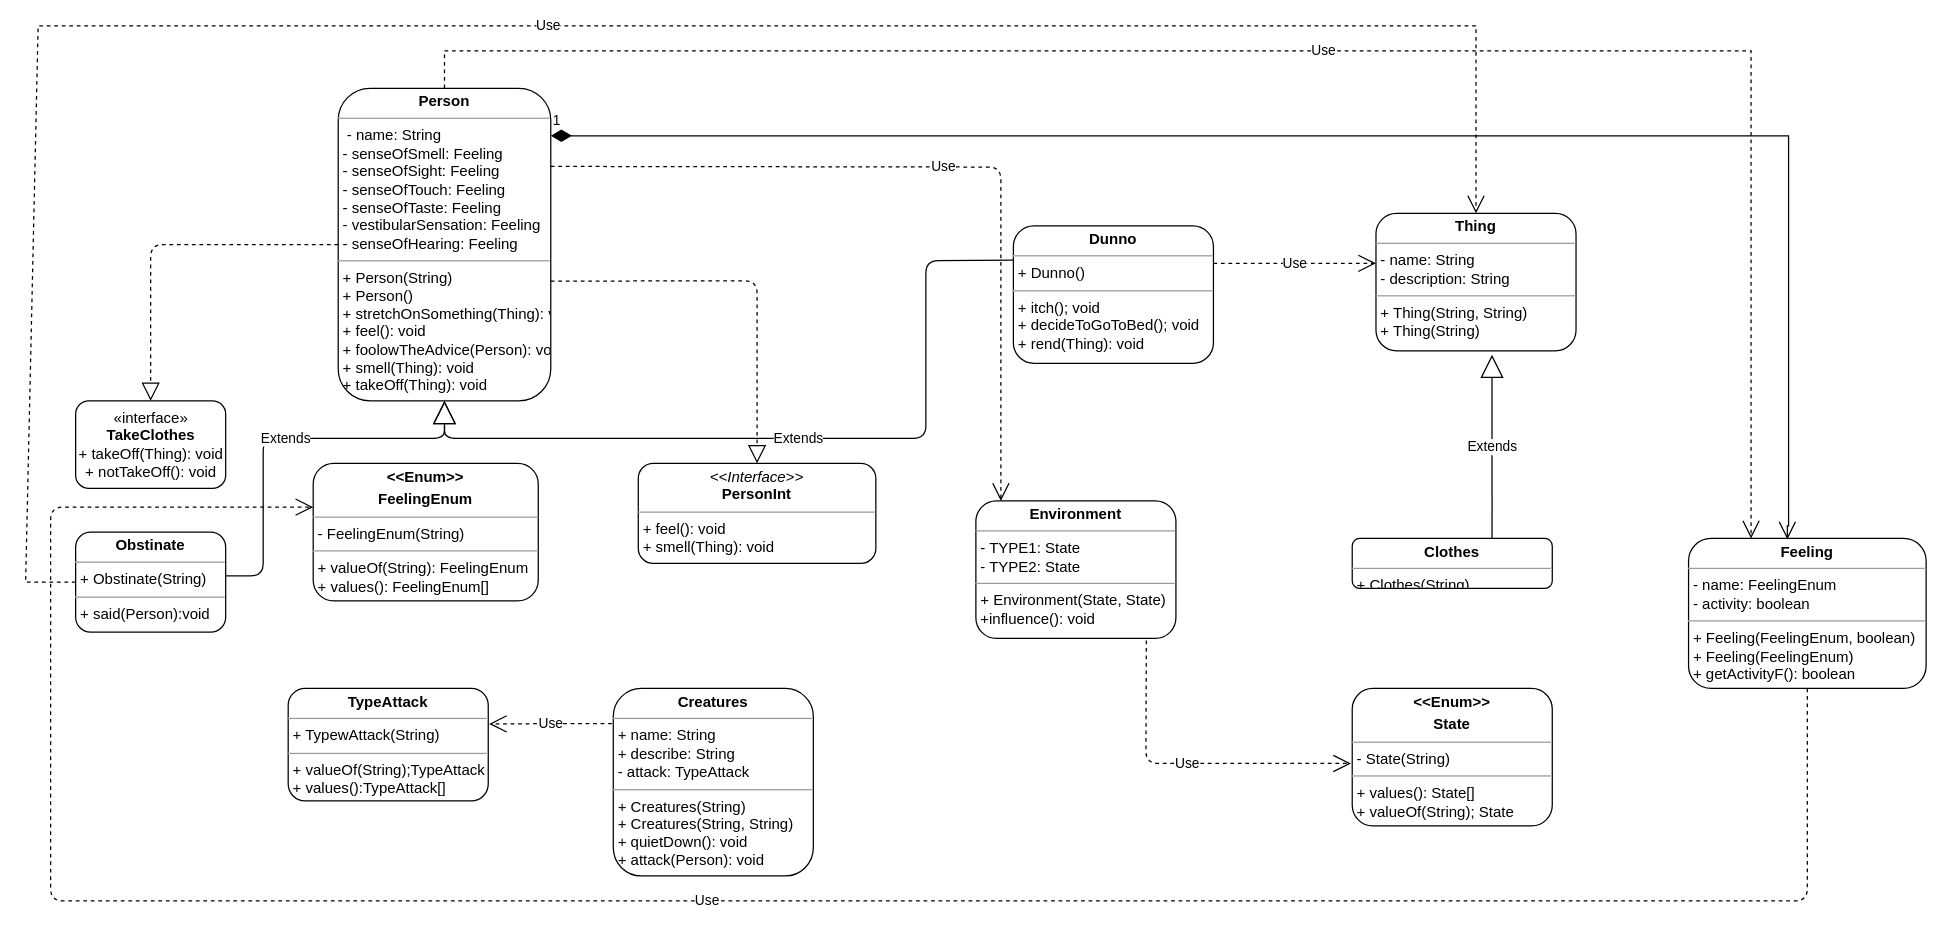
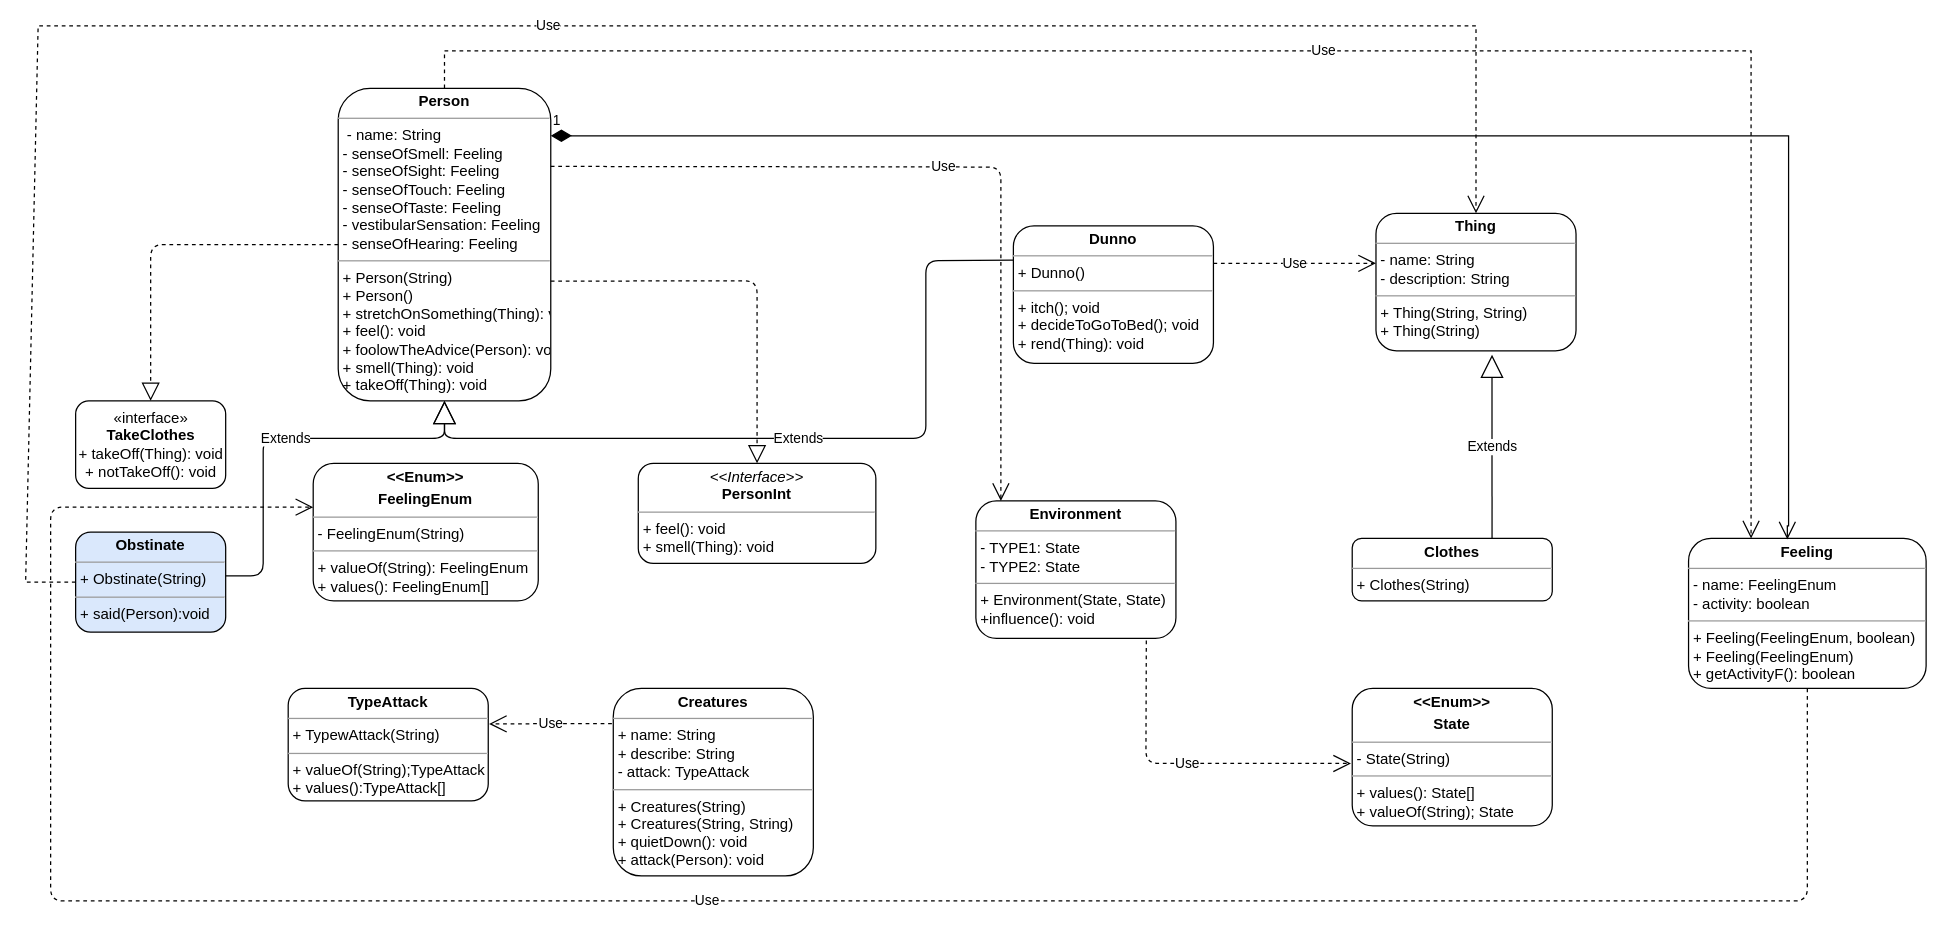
(1452, 563) -> (1452, 569)
(151, 582) -> (151, 582)
